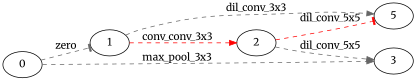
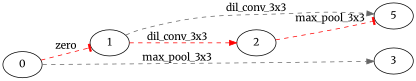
(331, 19) -> (331, 19)
(178, 37) -> (178, 37)
(64, 54) -> (64, 54)
(321, 54) -> none
